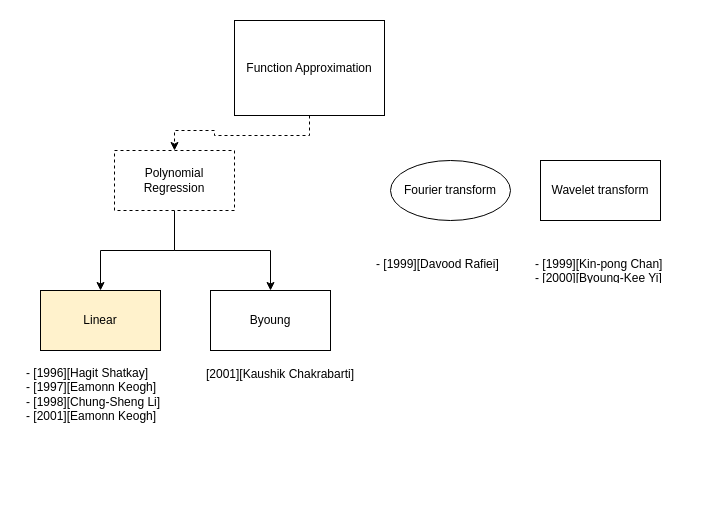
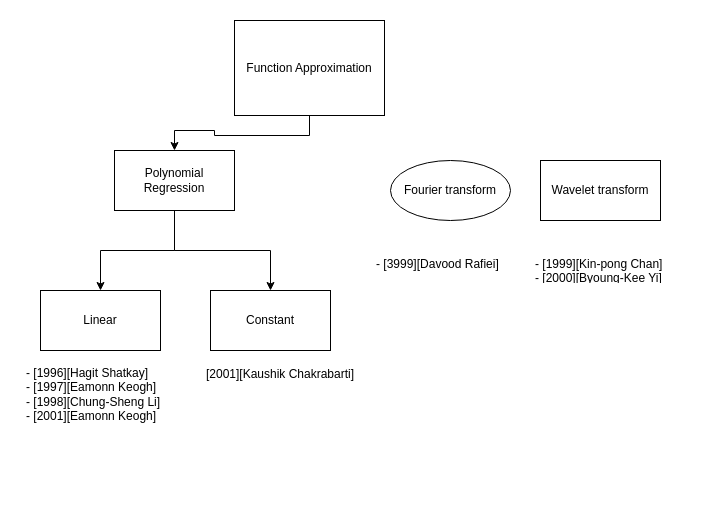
(244, 136) -> (244, 136)
(175, 181) -> (175, 181)
(449, 265) -> (449, 265)
(101, 321) -> (101, 321)
(271, 321) -> (271, 321)
